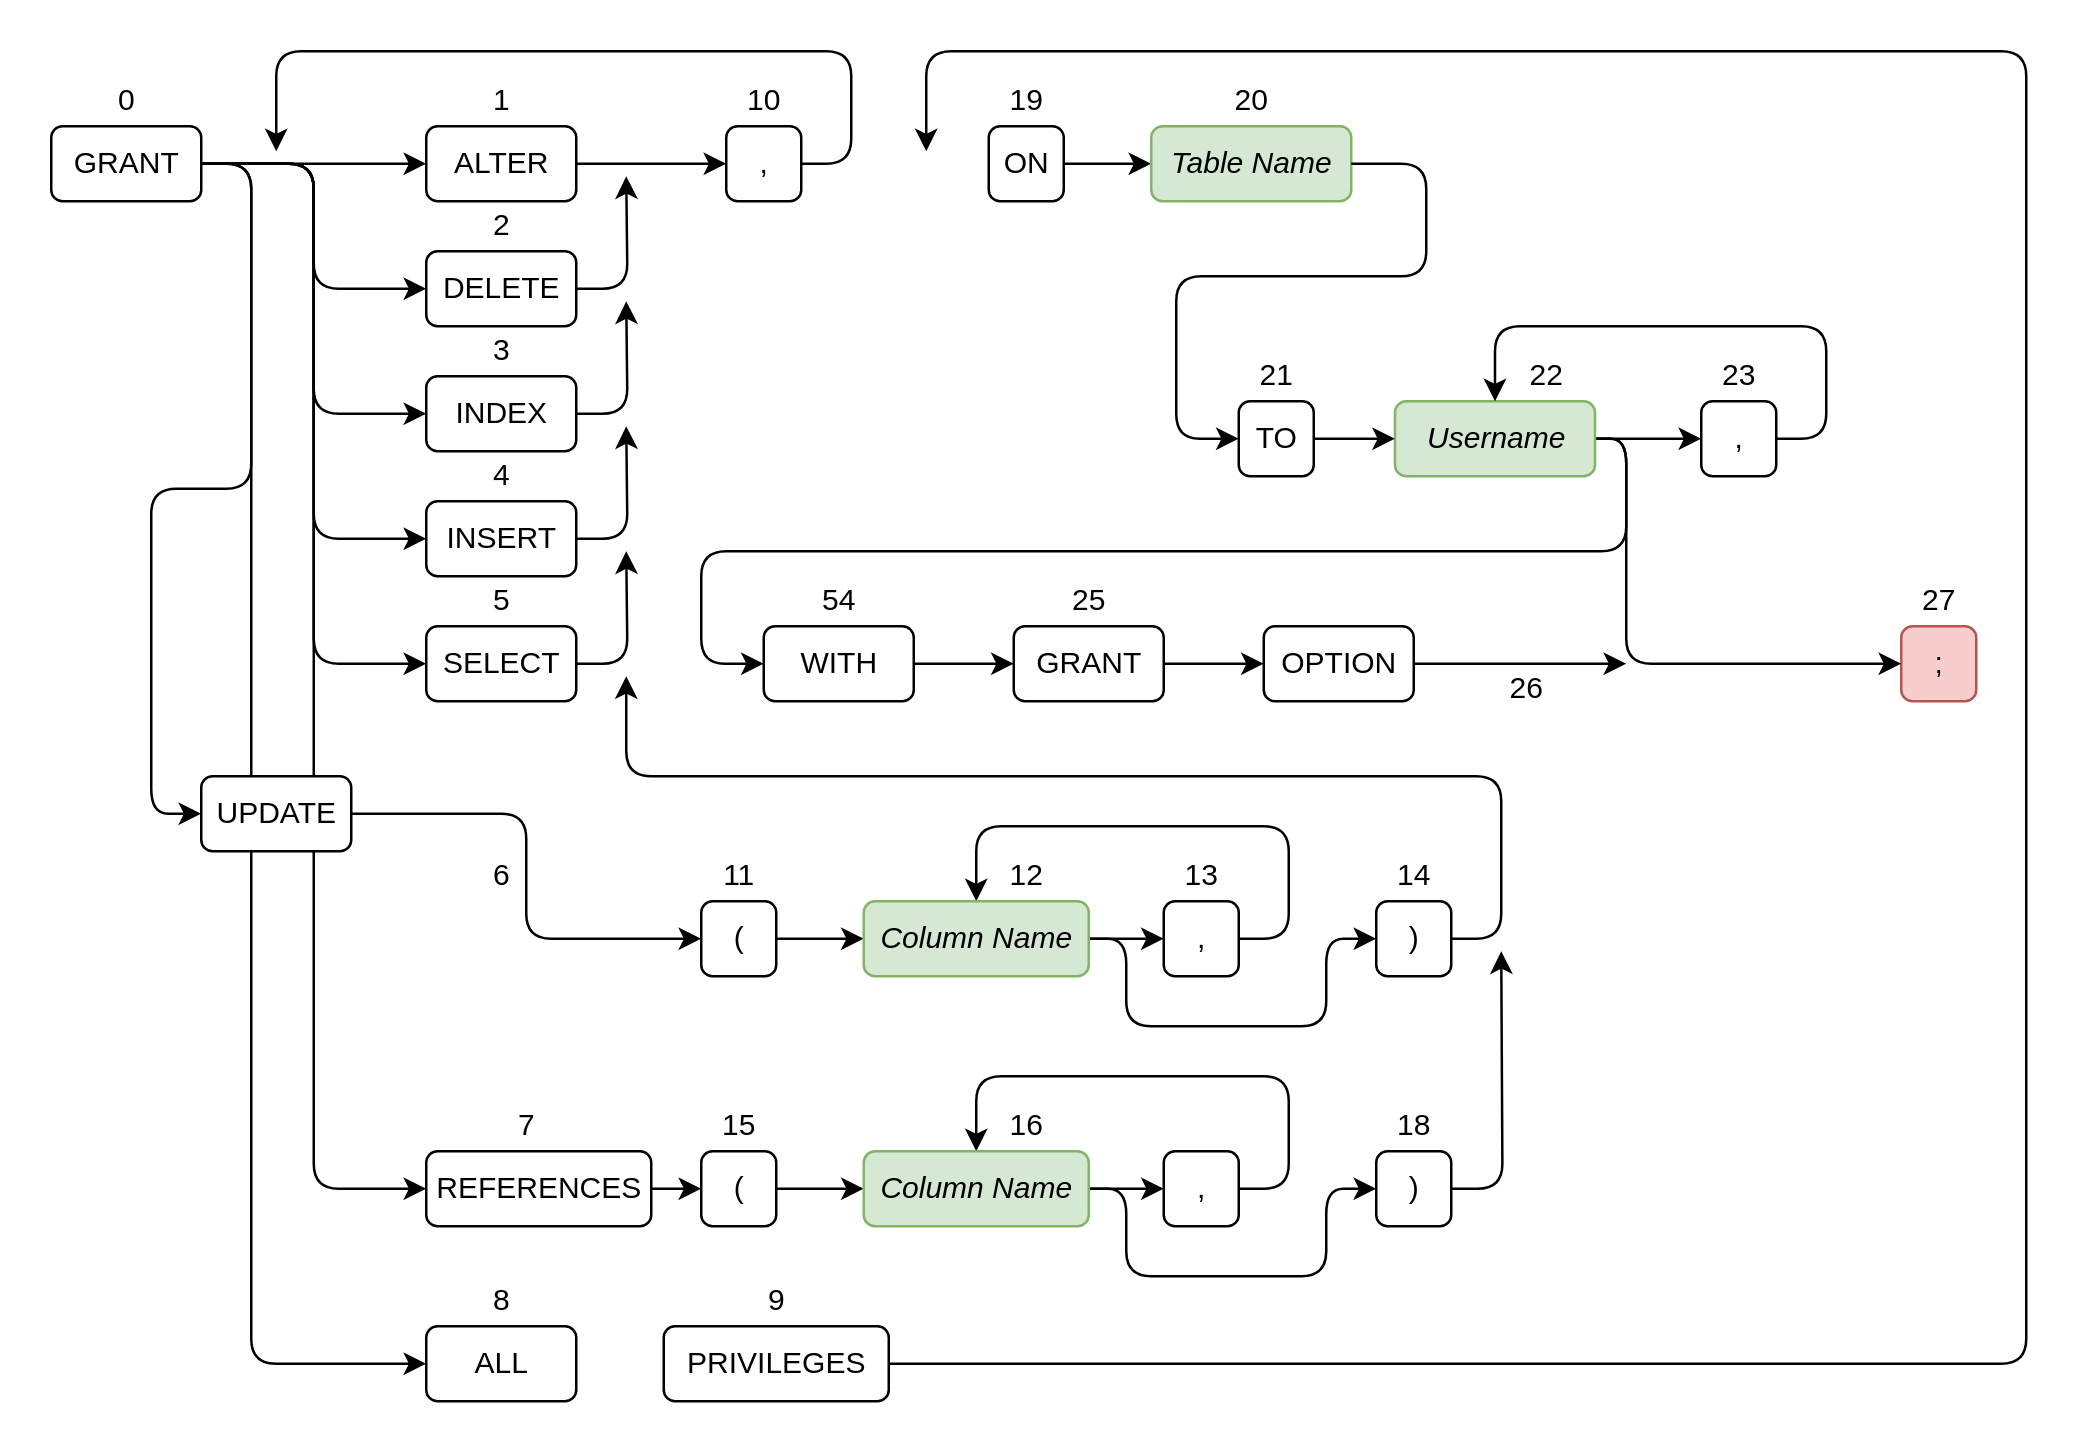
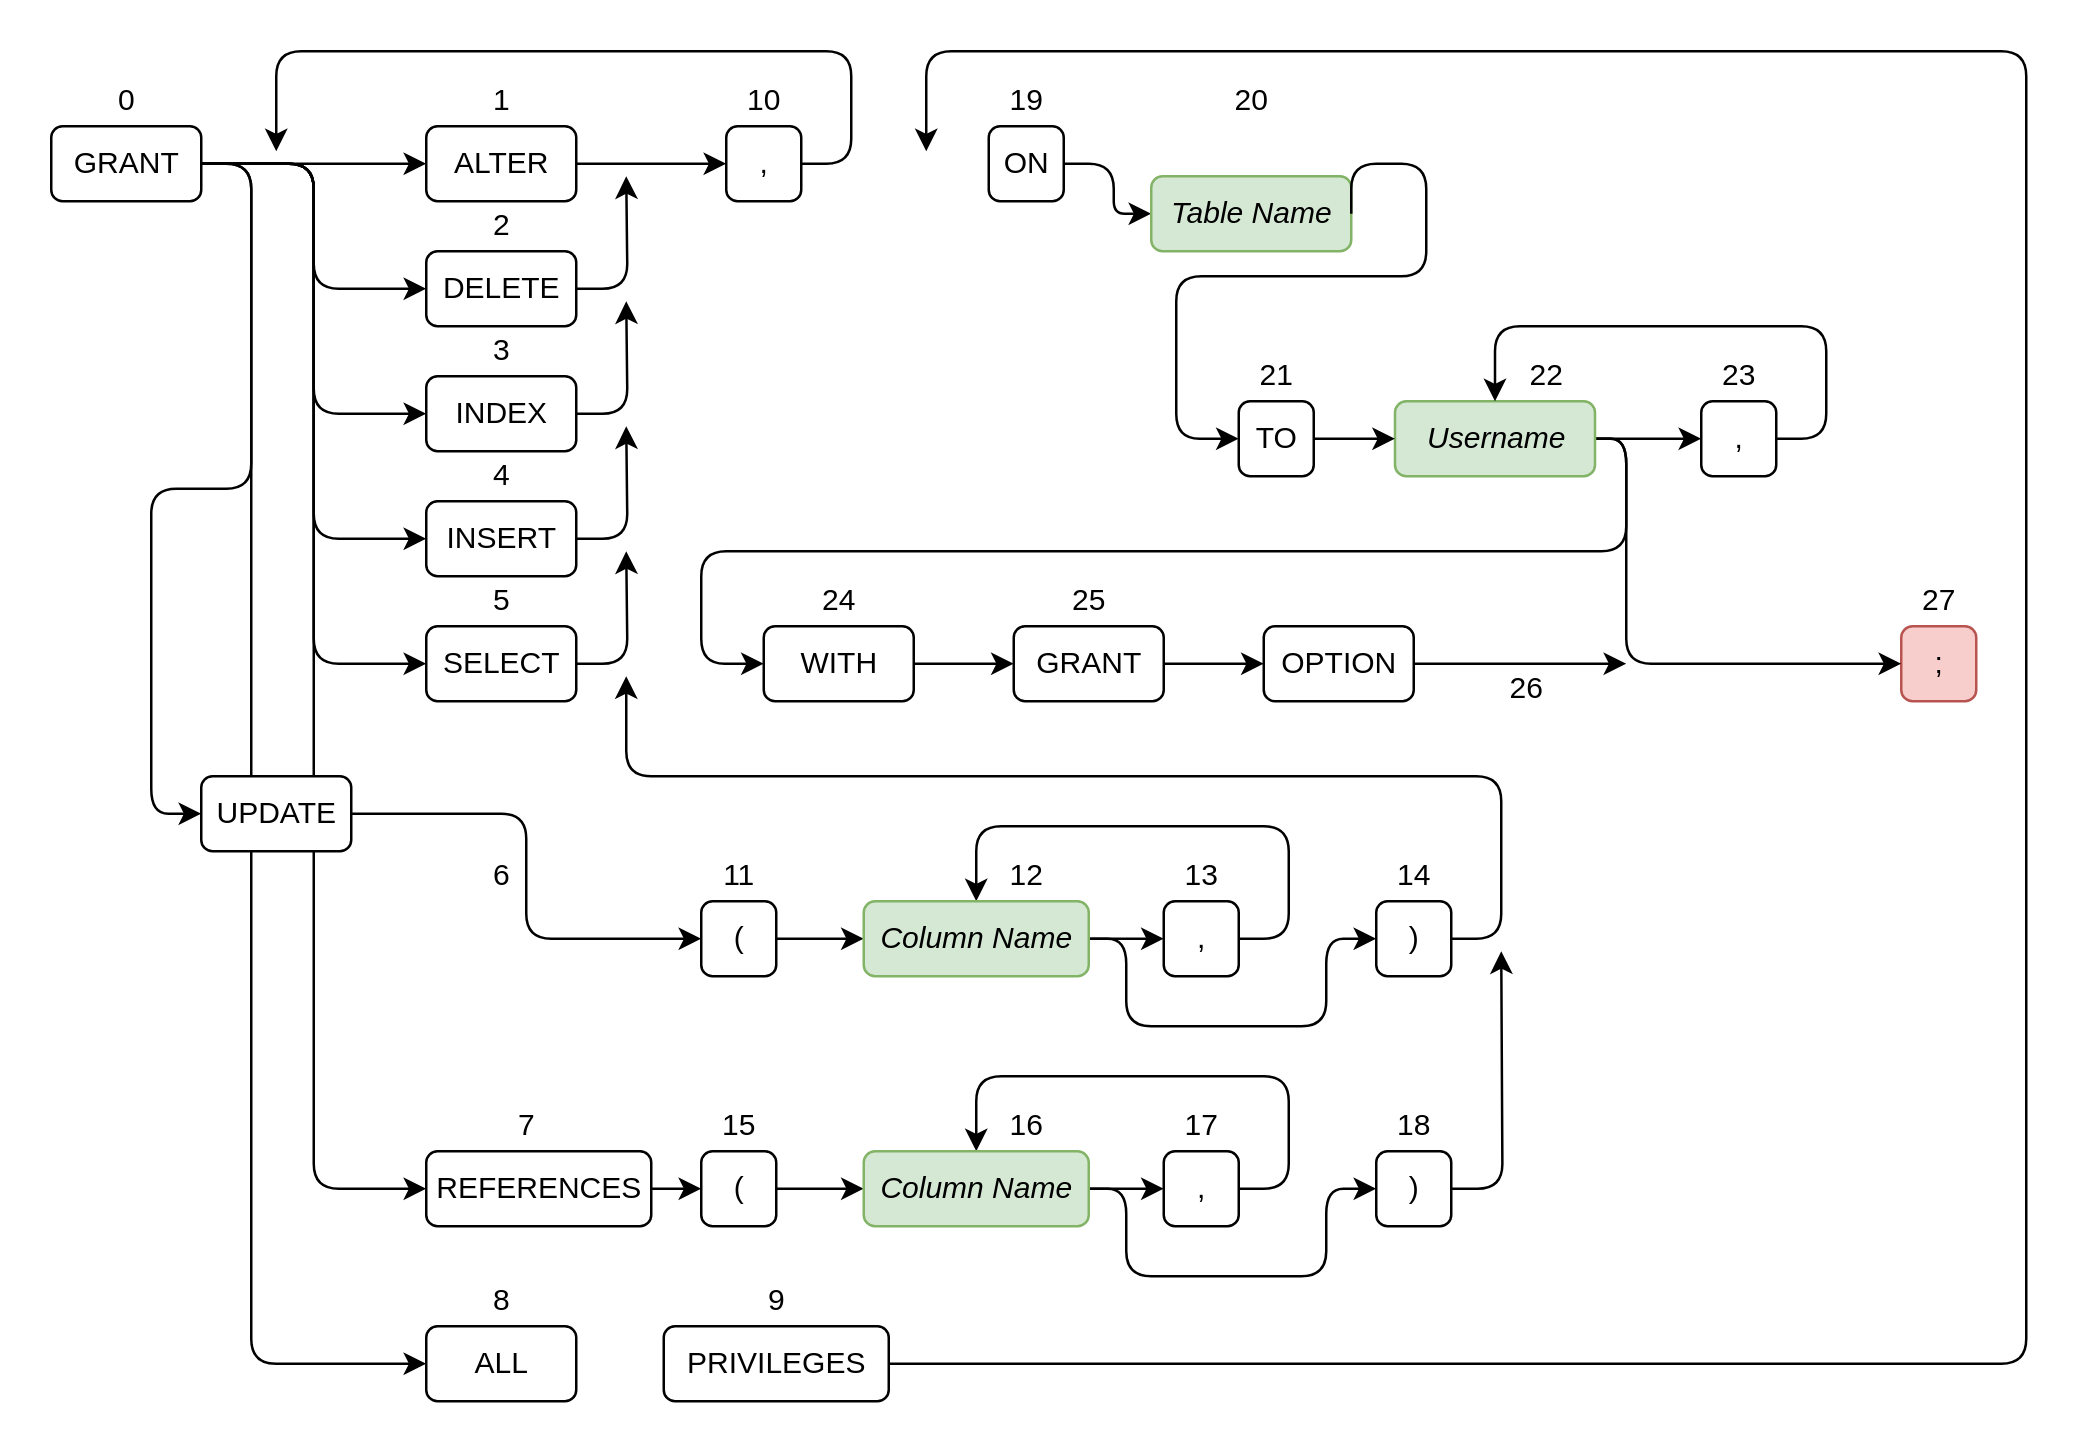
(1251, 164) -> (1251, 214)
(840, 601) -> (840, 601)
none -> (1201, 1126)
